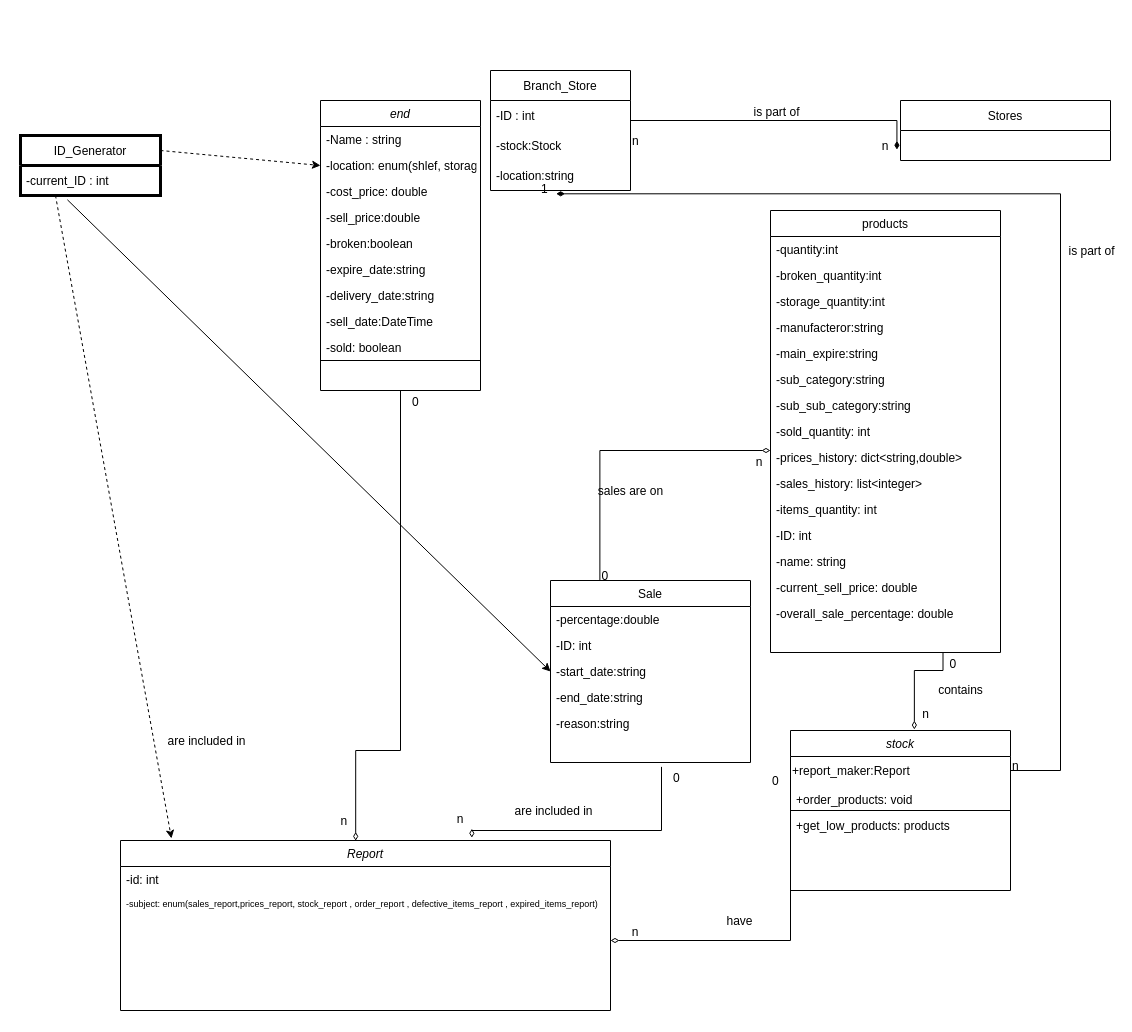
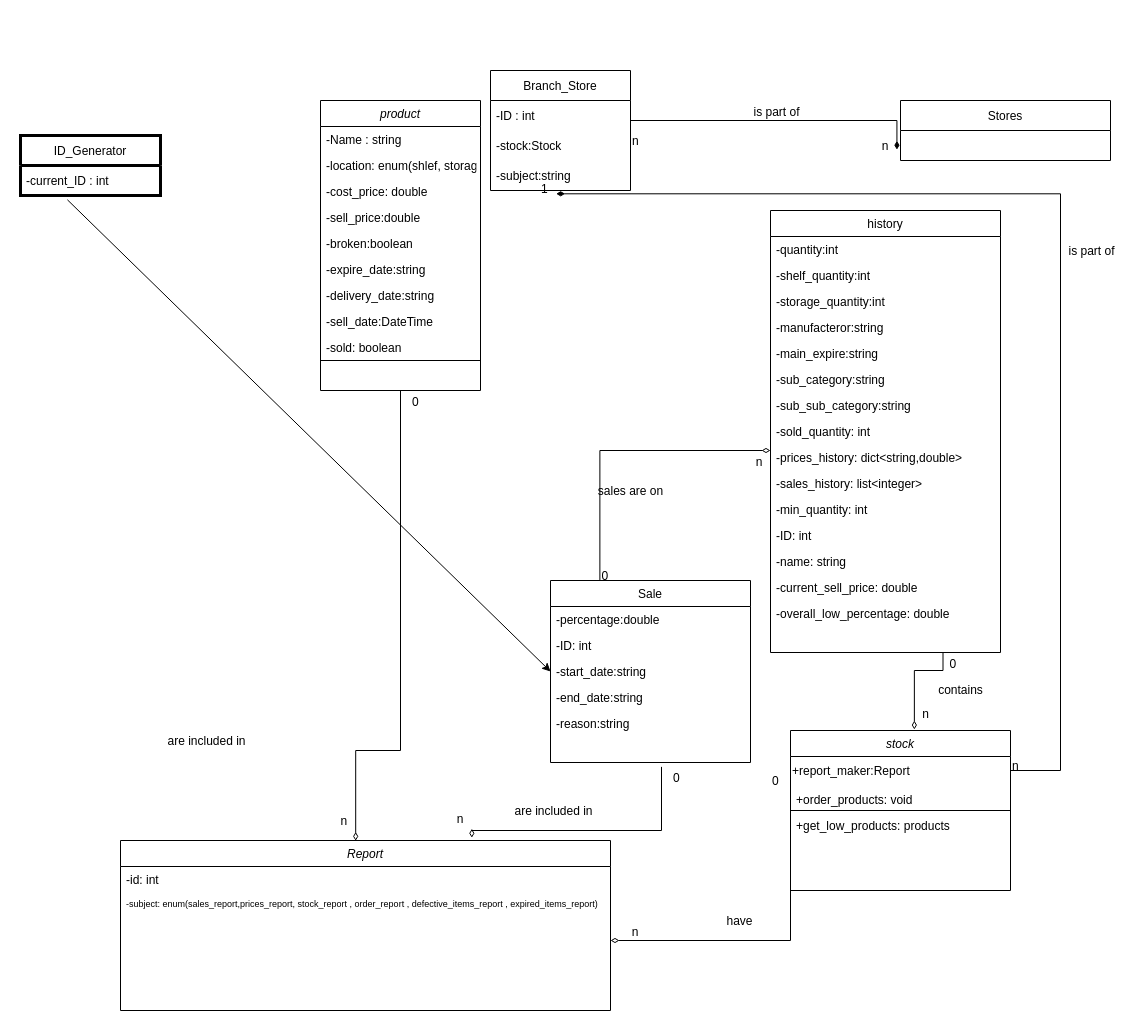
(400, 114) -> (400, 114)
(237, 158) -> none
(544, 176) -> (543, 176)
(885, 224) -> (885, 224)
(839, 276) -> (834, 276)
(835, 510) -> (829, 510)
(113, 515) -> none
(874, 614) -> (871, 614)
